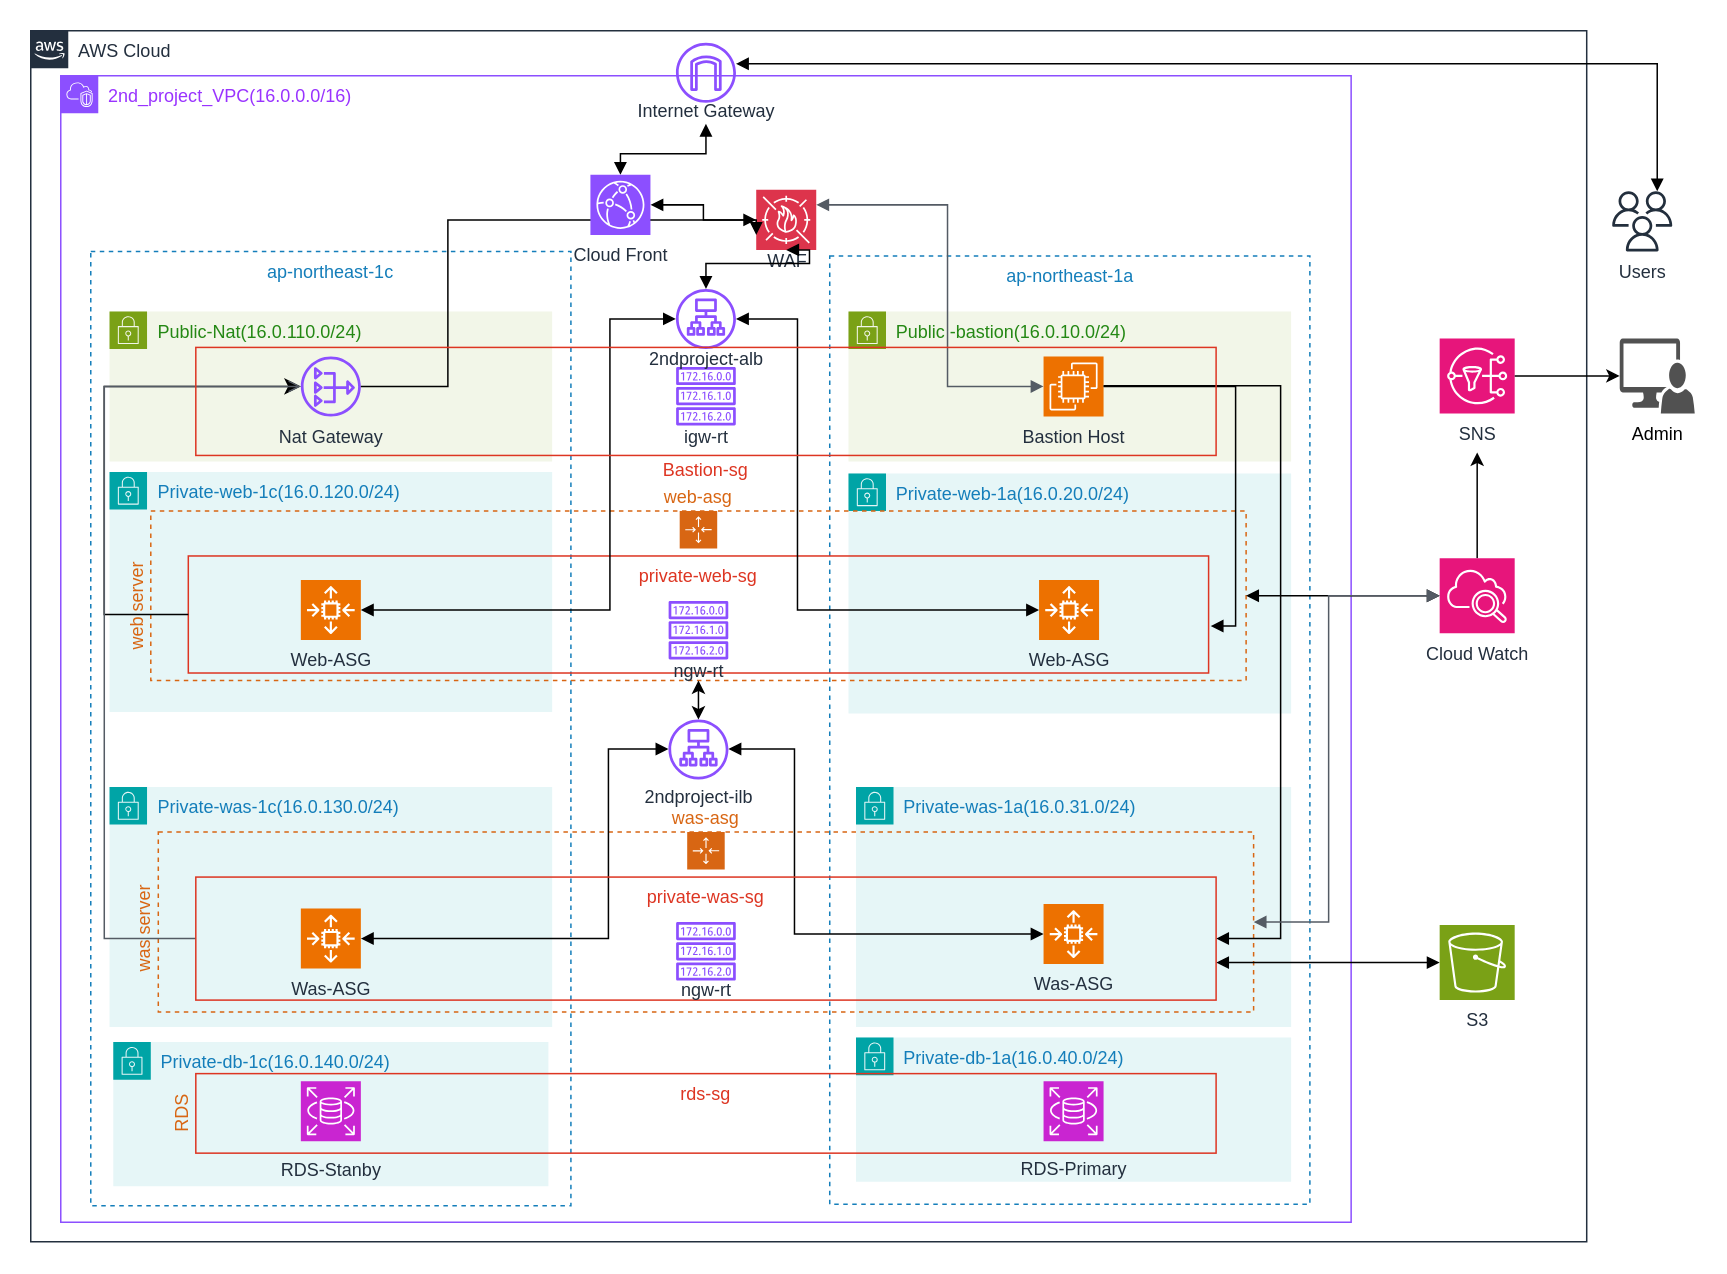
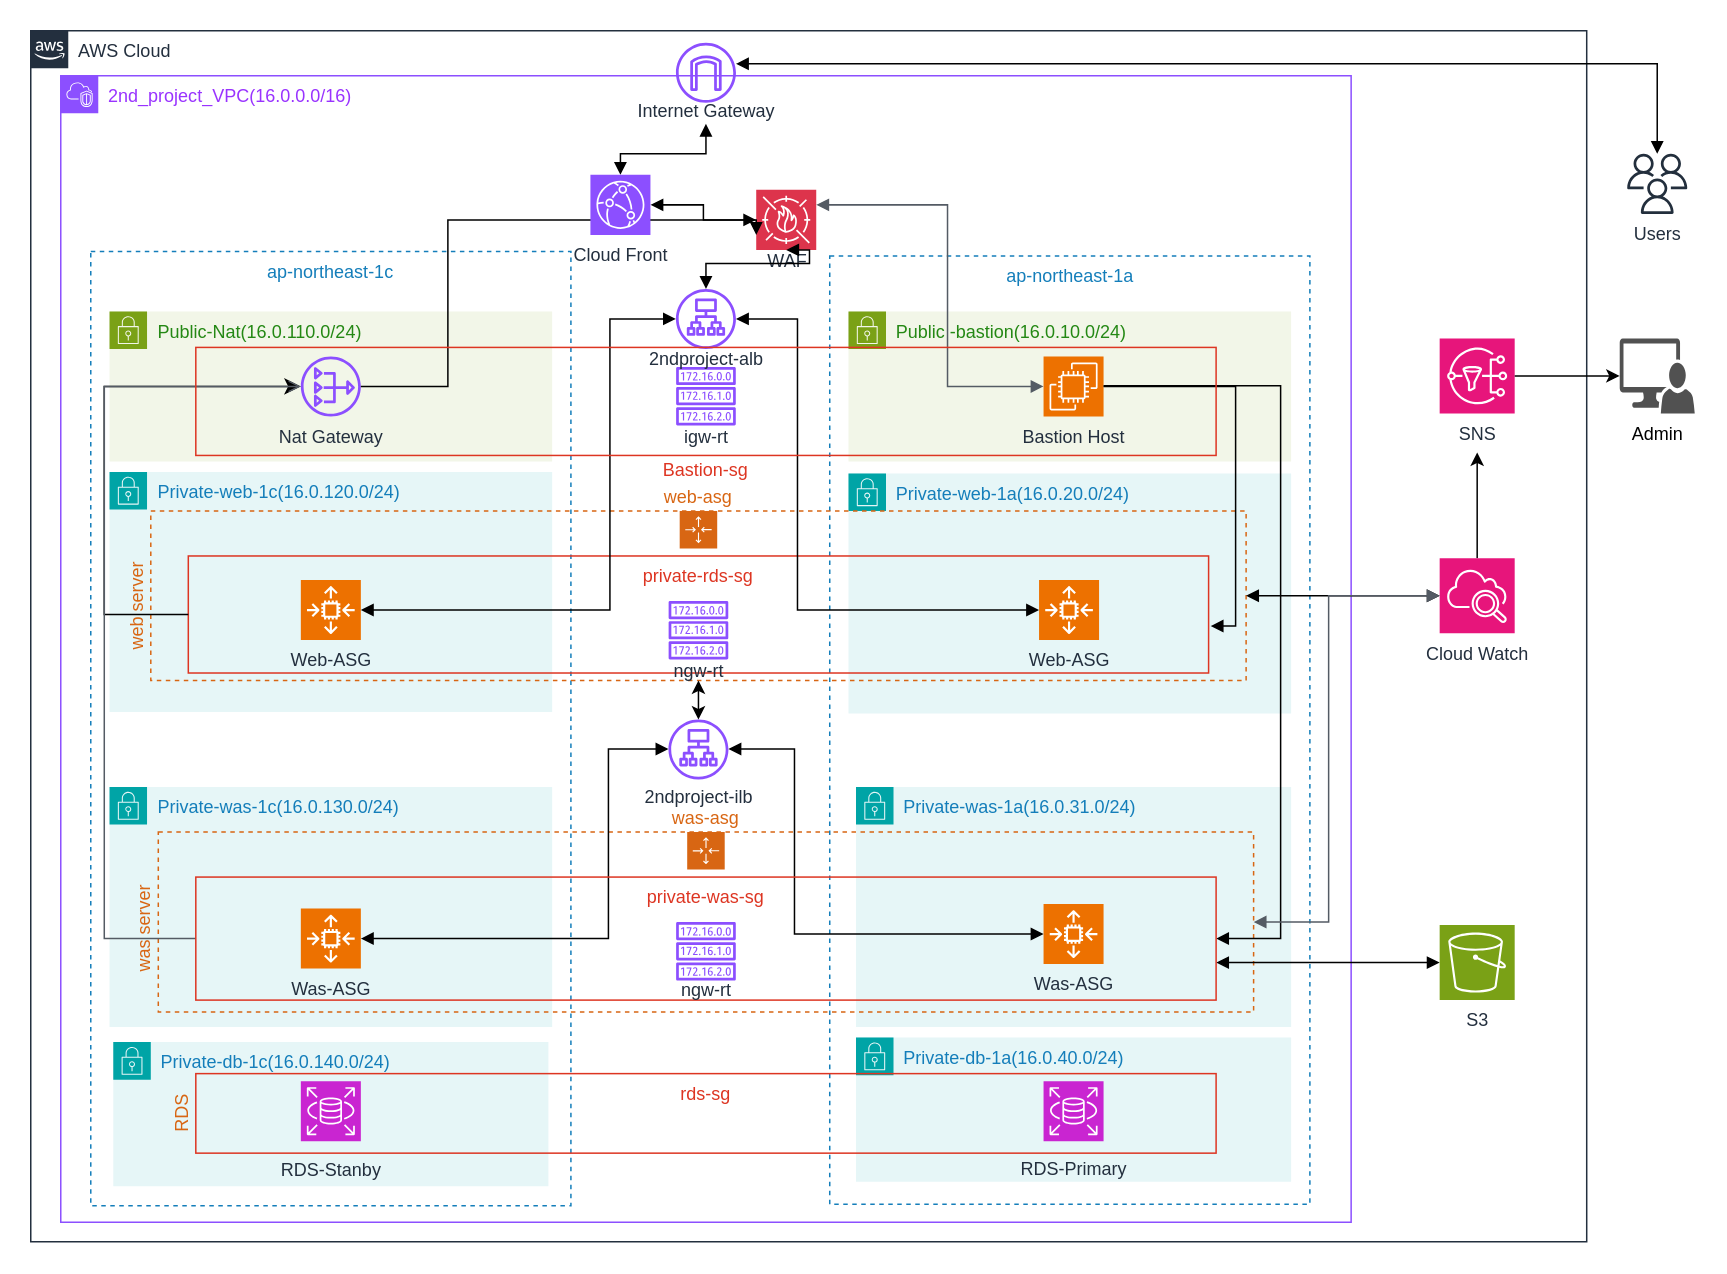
(1642, 221) -> (1657, 184)
(698, 577) -> (698, 577)
